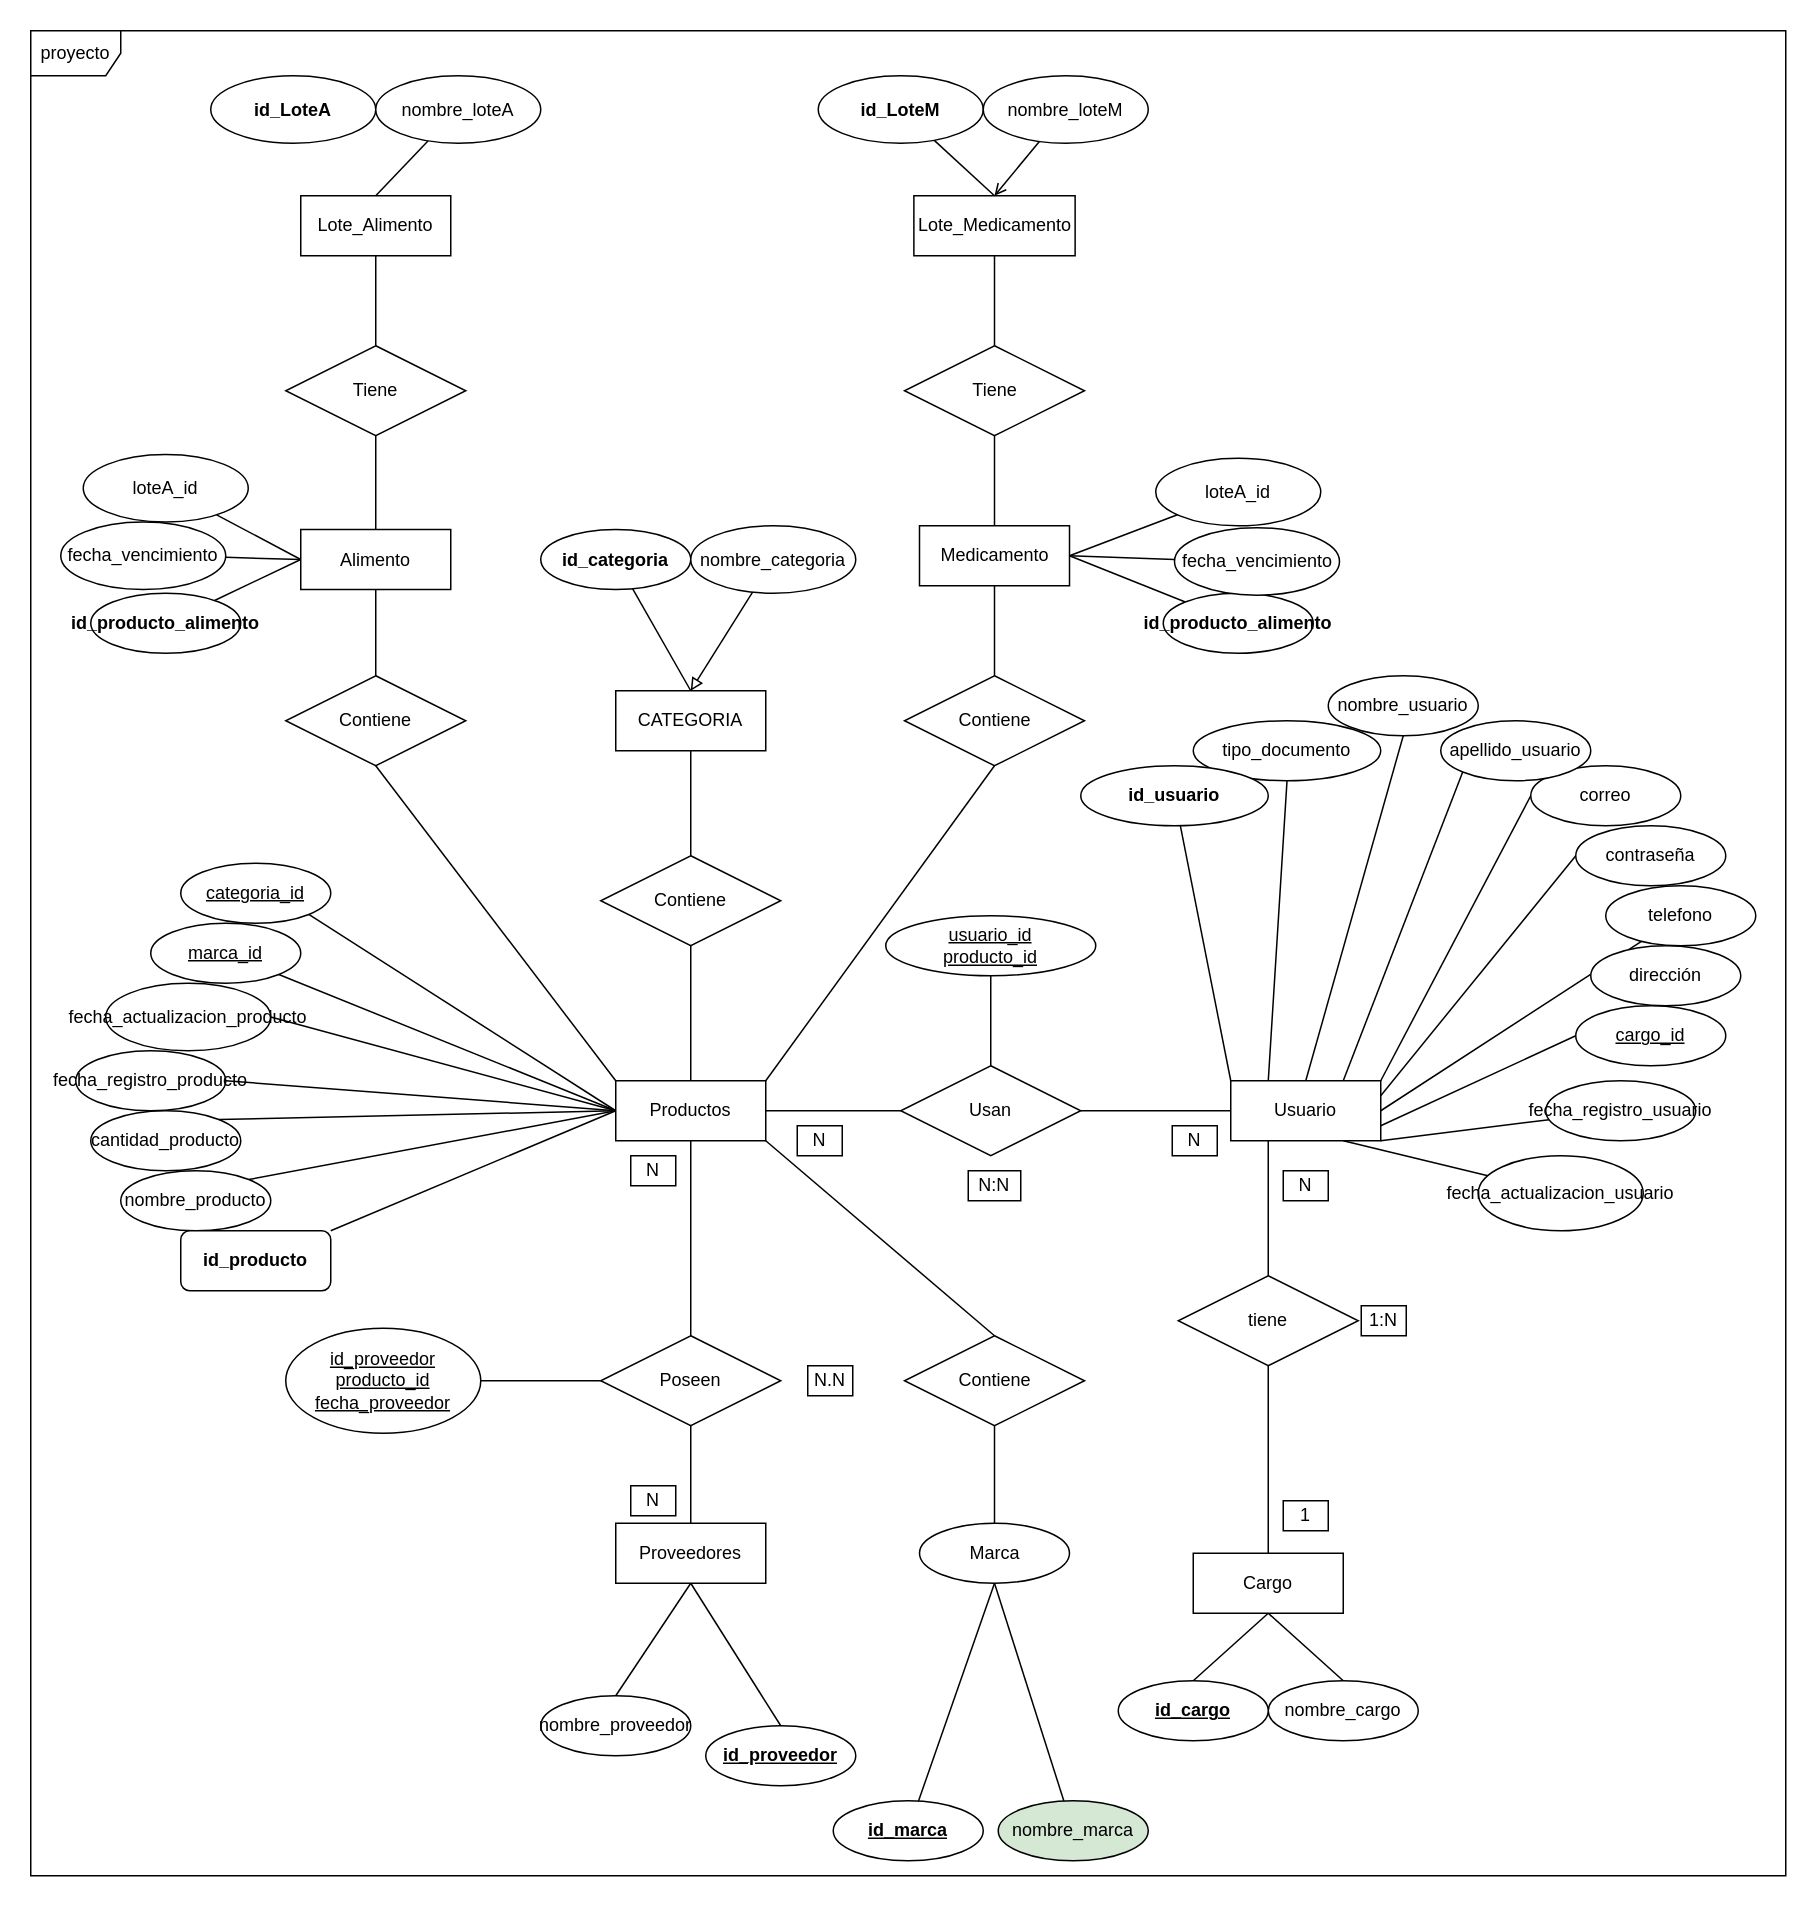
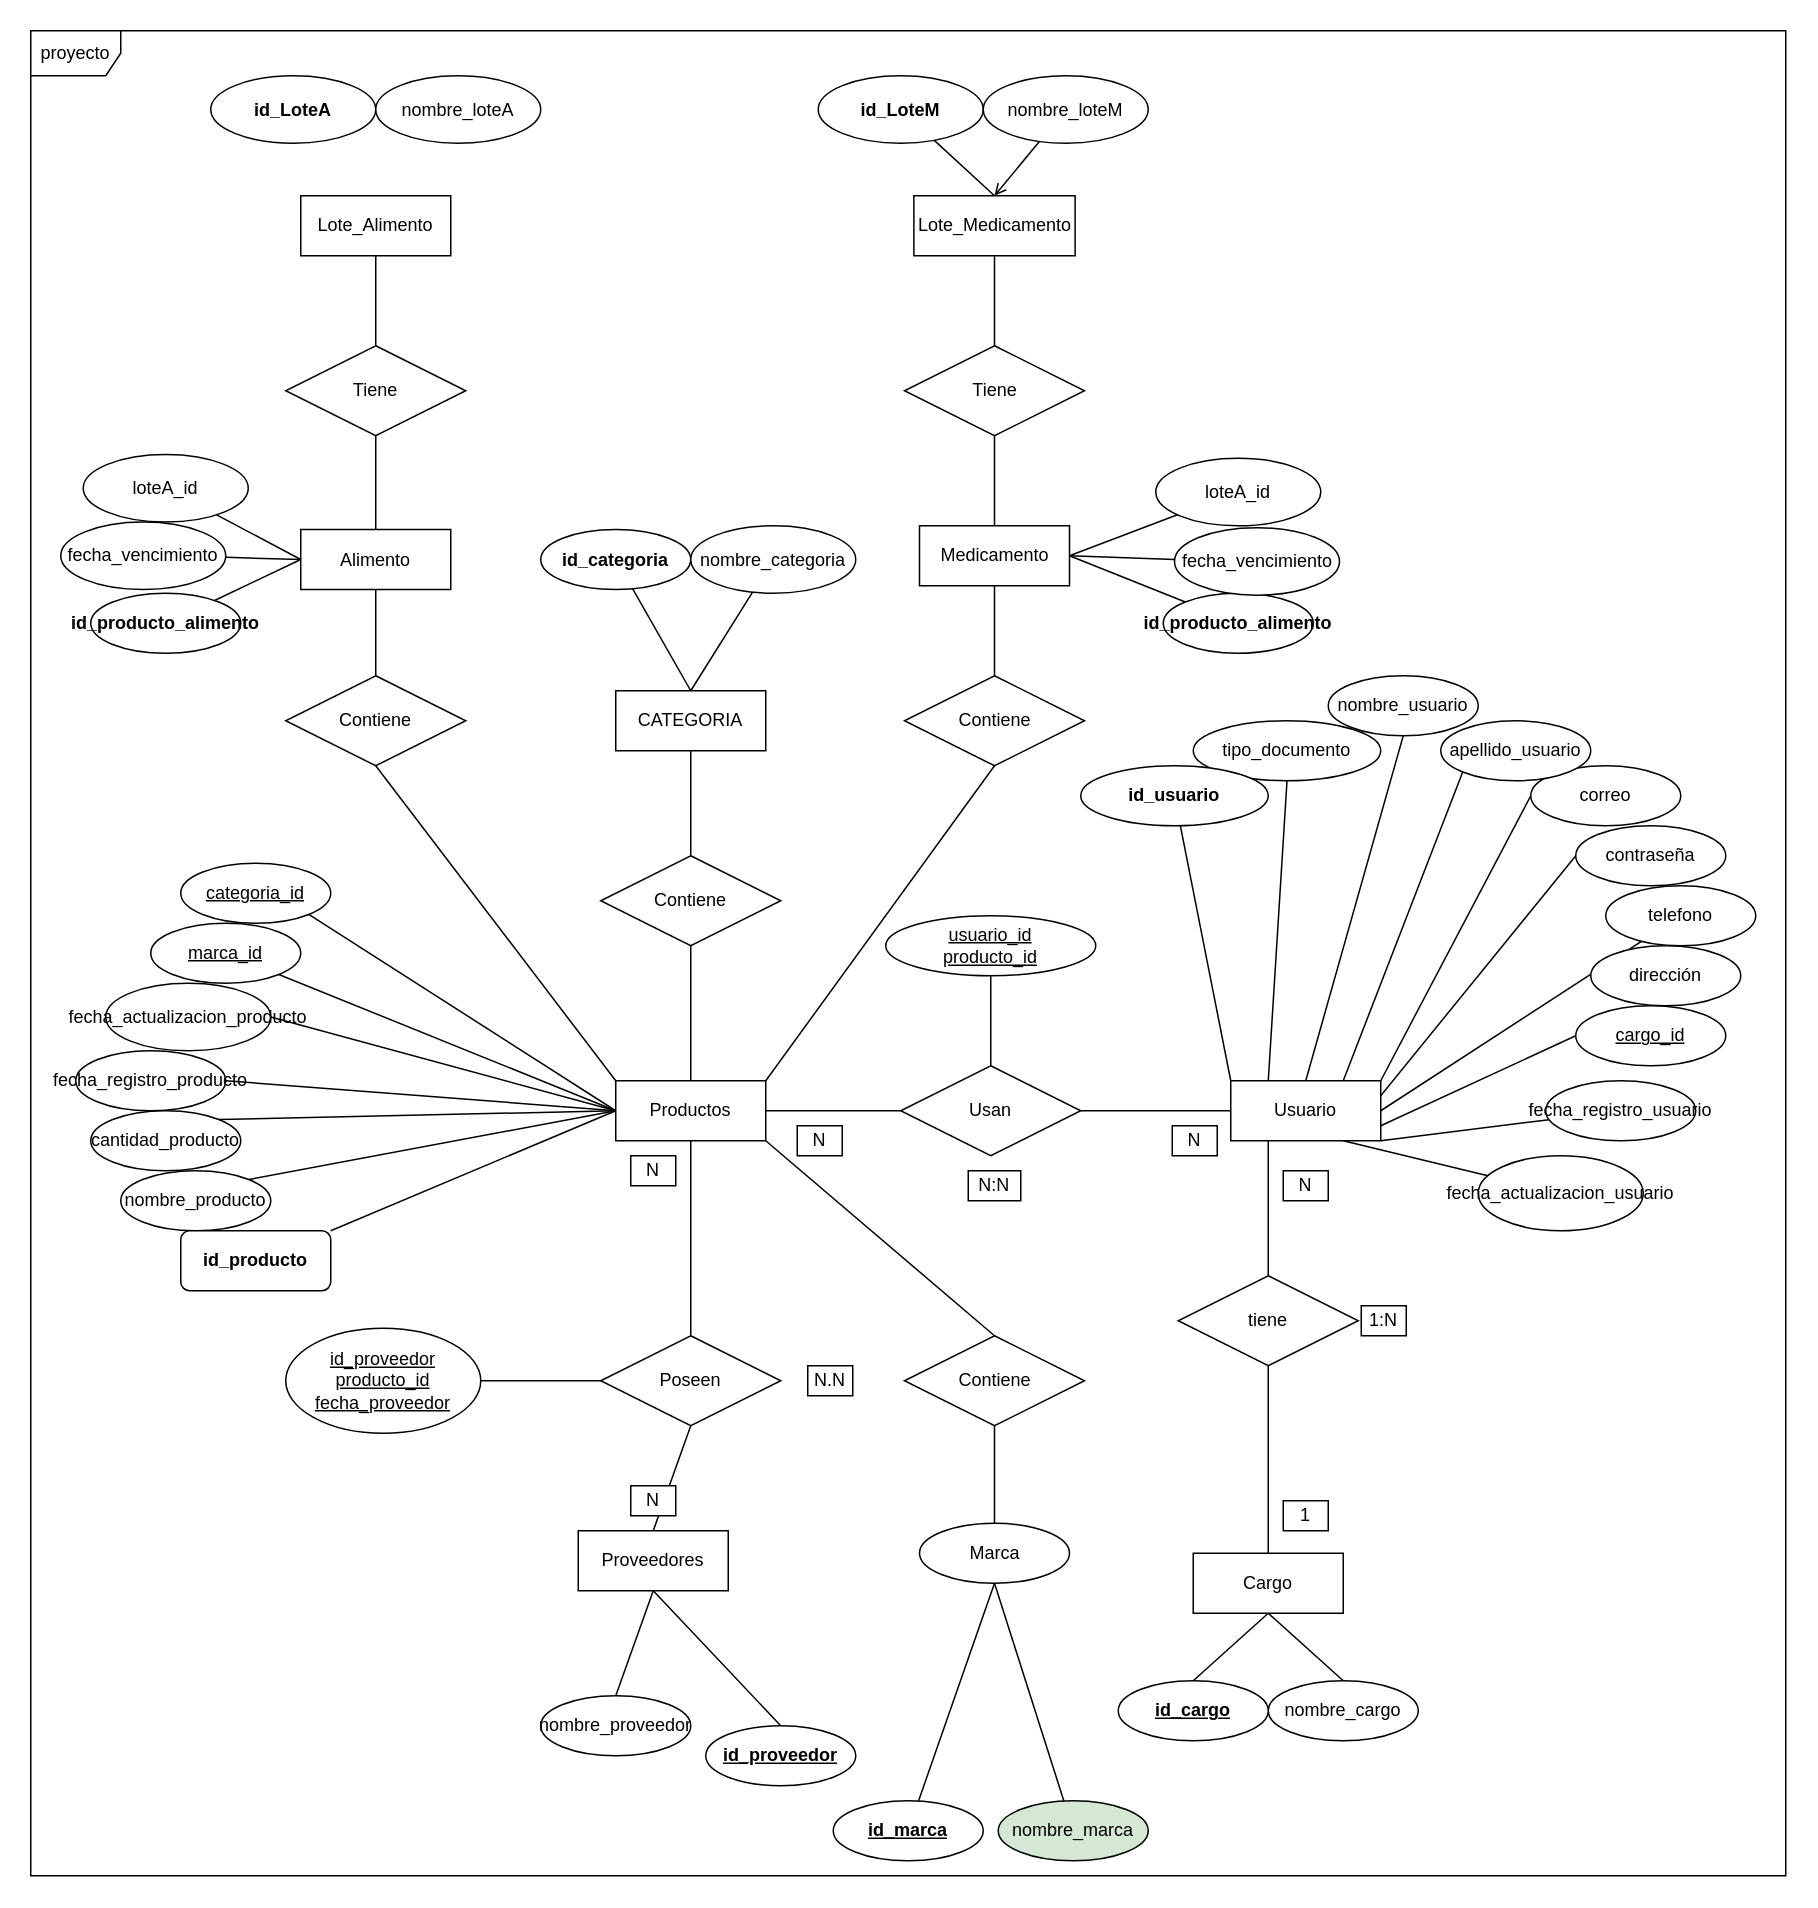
(402, 168) -> none
(698, 679) -> (696, 683)
(691, 1553) -> (653, 1561)
